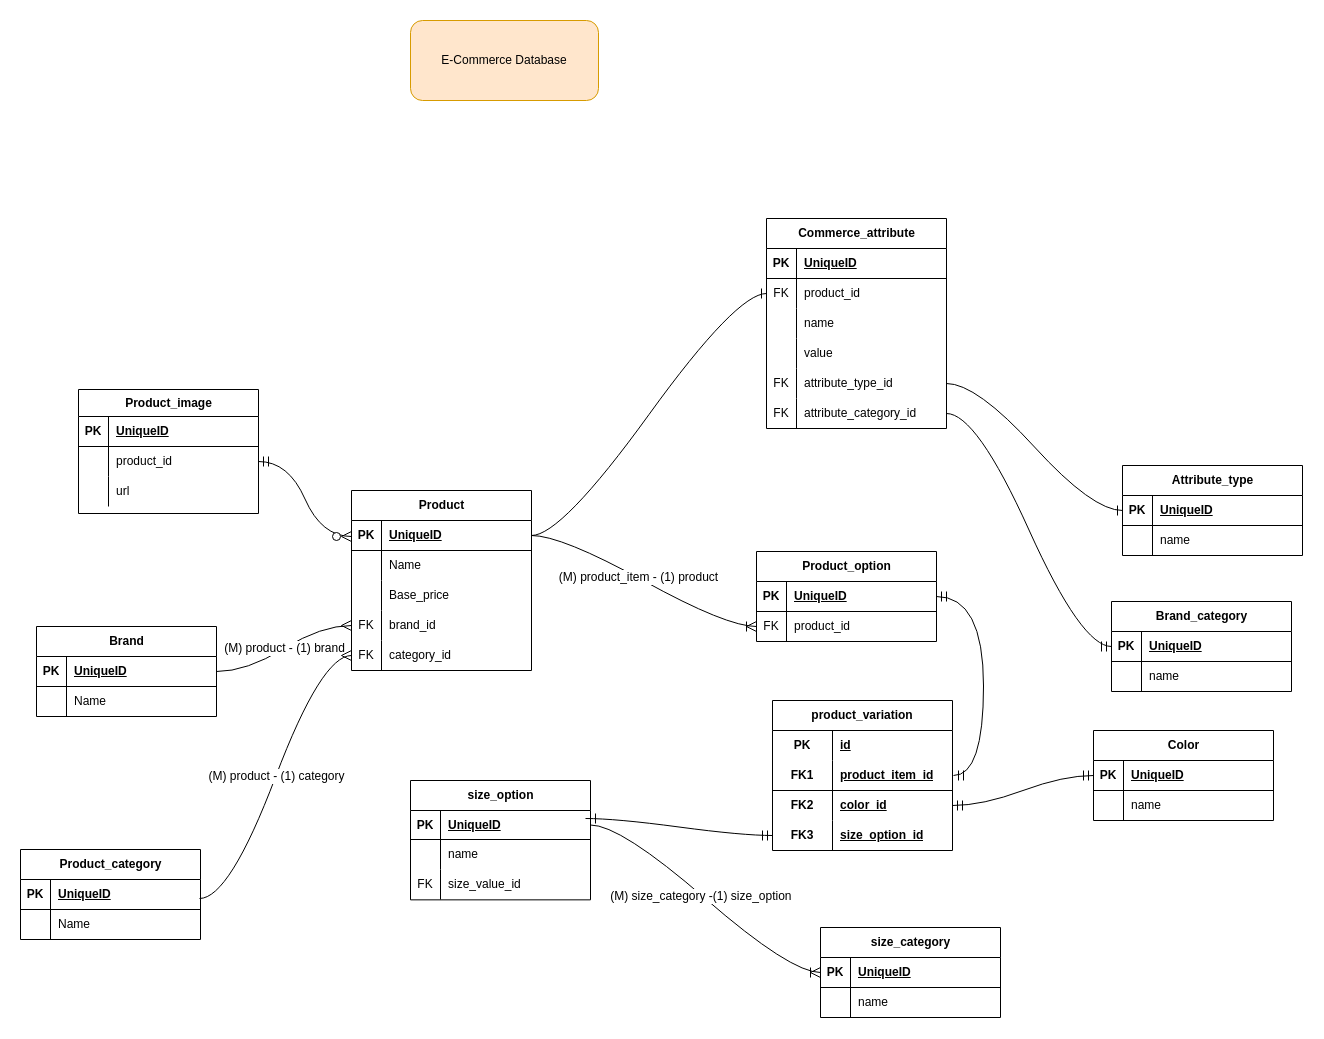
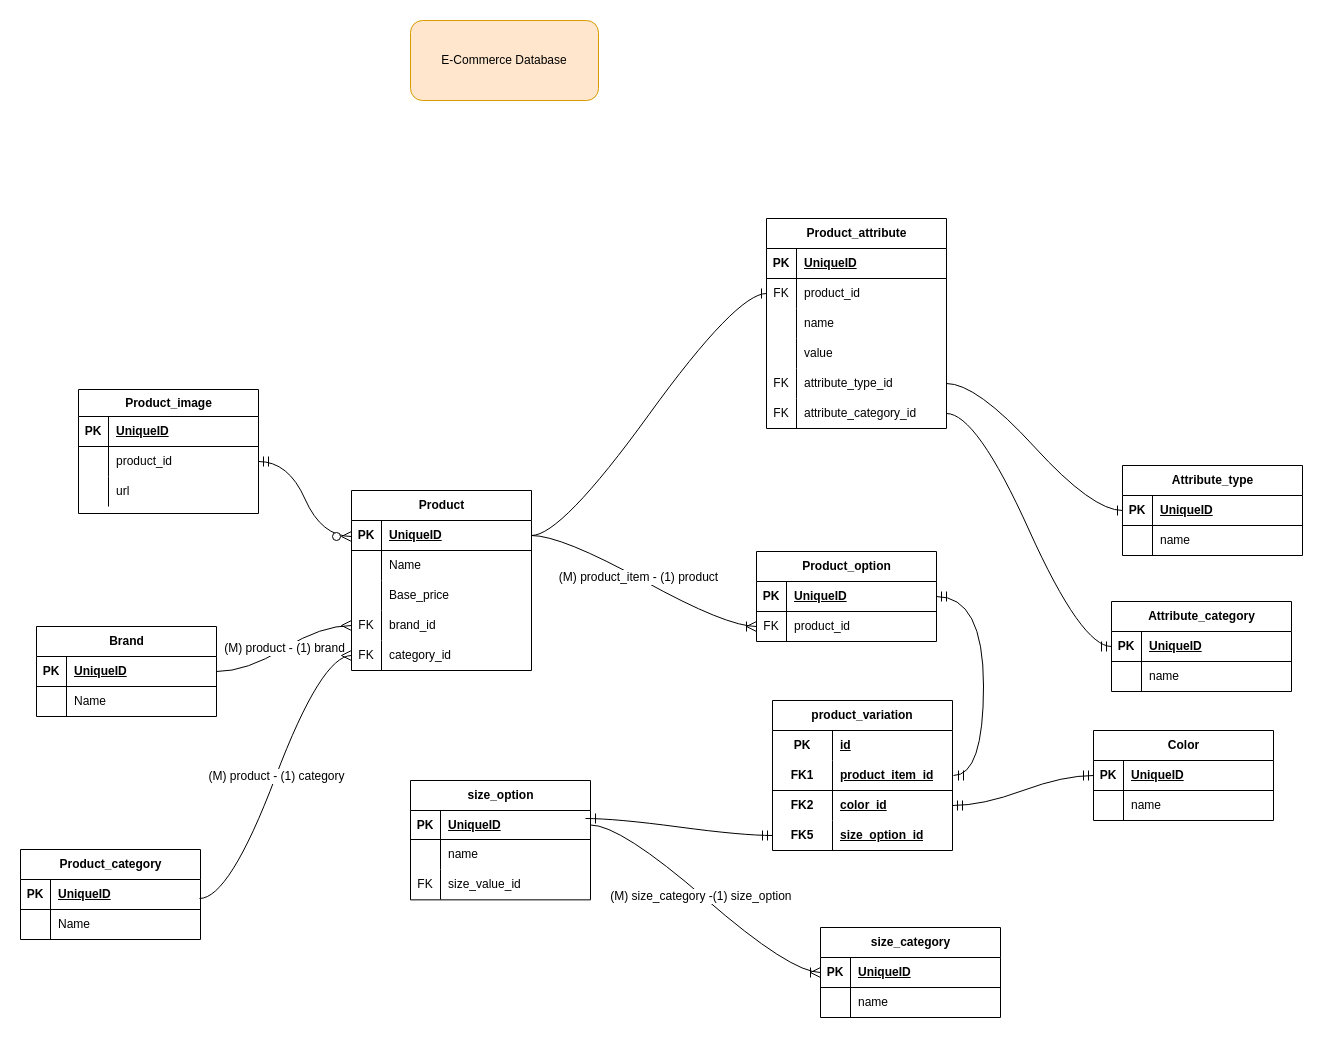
(857, 234) -> (857, 234)
(1202, 617) -> (1202, 617)
(803, 836) -> (803, 836)
